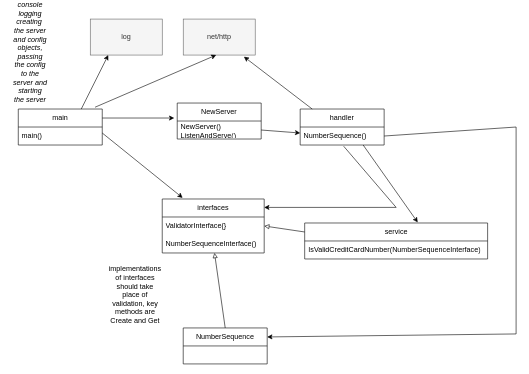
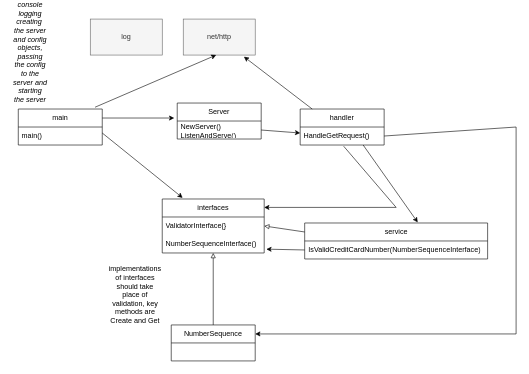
(94, 84) -> none
(219, 112) -> (219, 112)
(336, 136) -> (339, 136)
none -> (280, 249)
(225, 346) -> (213, 343)
